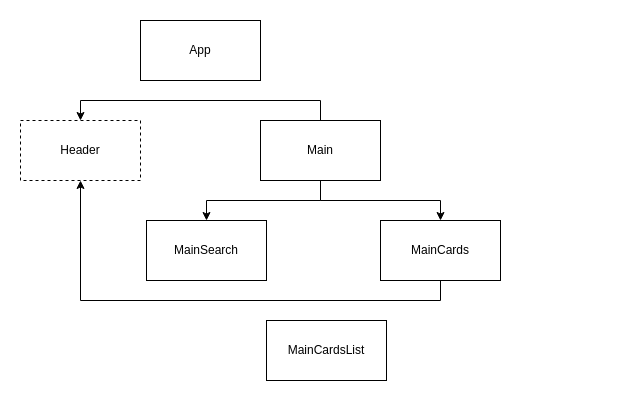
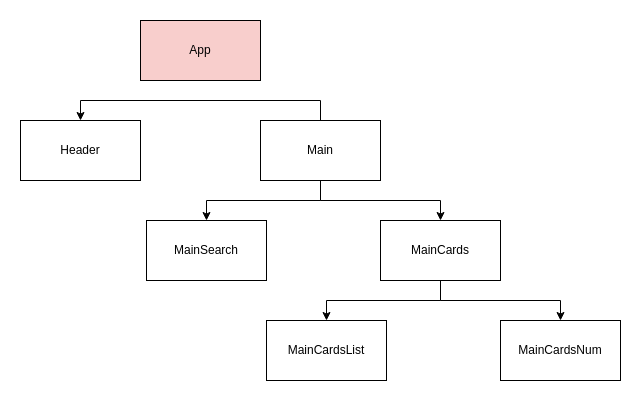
(201, 51) -> (201, 51)
(81, 151) -> (81, 151)
(149, 301) -> (327, 306)
none -> (508, 301)
none -> (561, 351)
